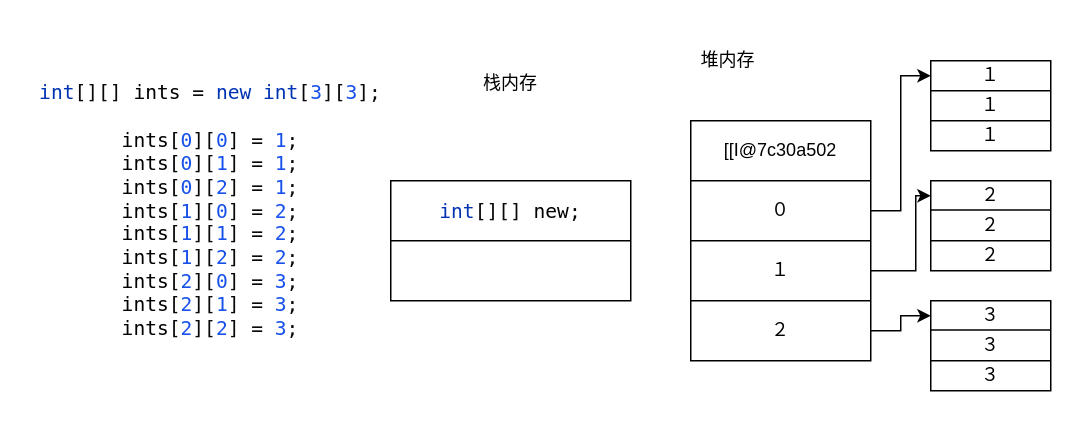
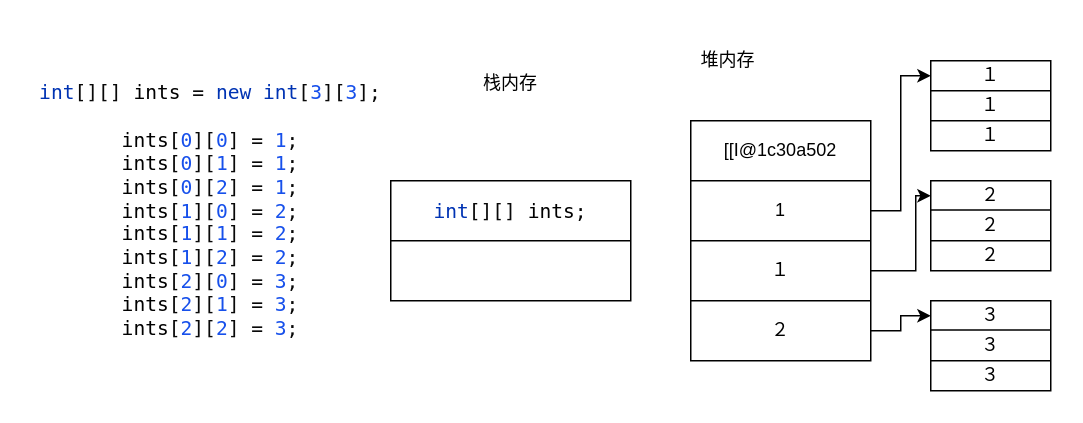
(781, 151) -> (781, 151)
(511, 211) -> (511, 211)
(781, 211) -> (781, 211)
